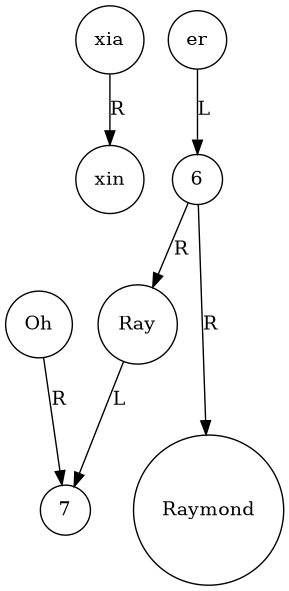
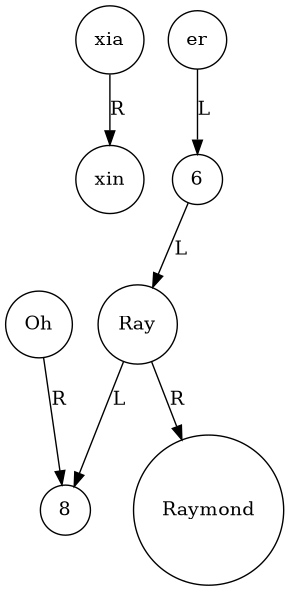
(182, 249) -> (182, 249)
(202, 313) -> (164, 394)
(65, 510) -> (65, 510)
